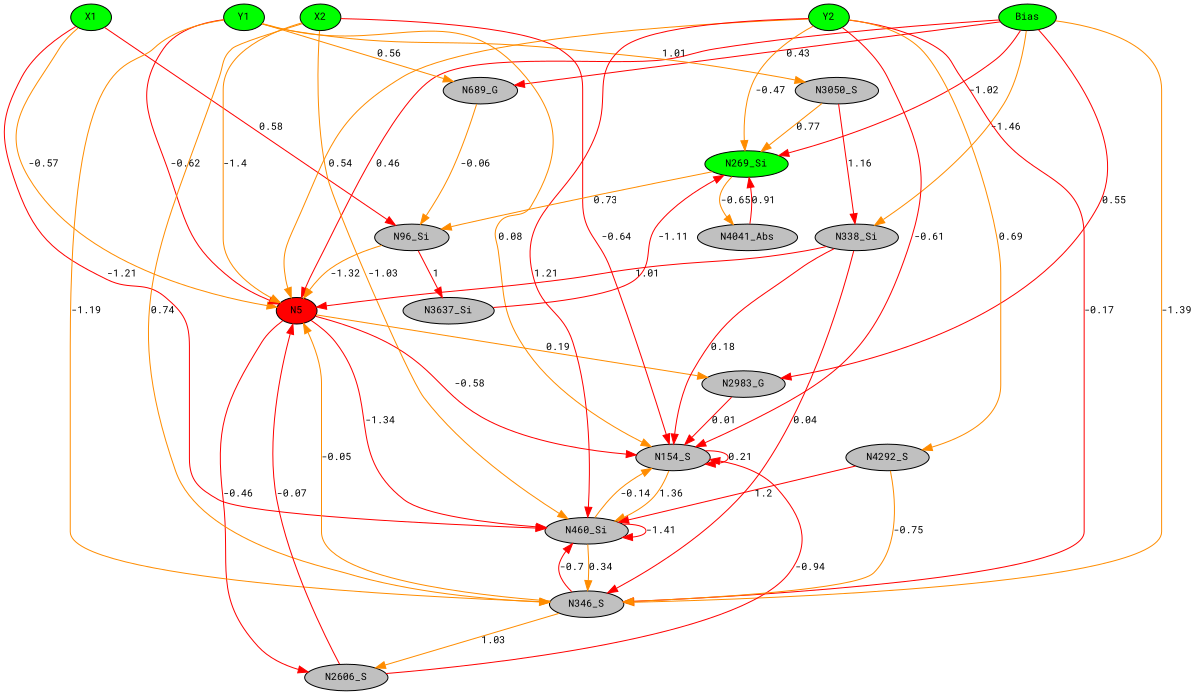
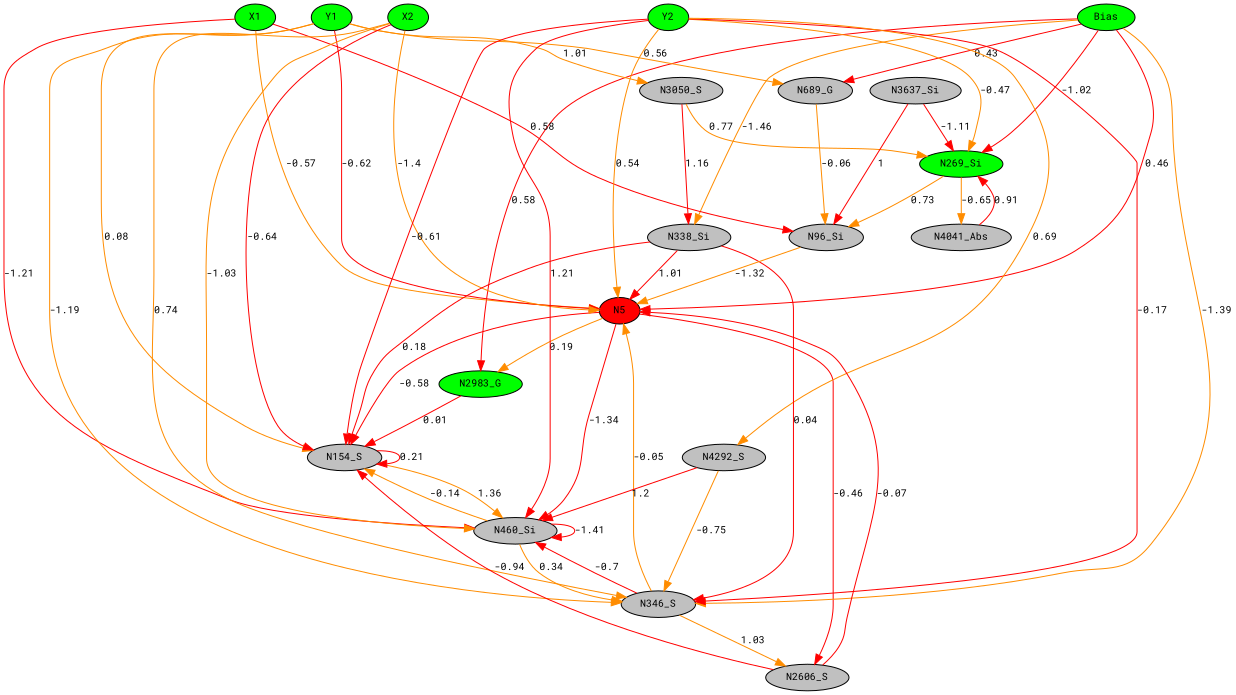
(1114, 201) -> (524, 201)
(428, 270) -> (874, 160)
(744, 384) -> (481, 384)
